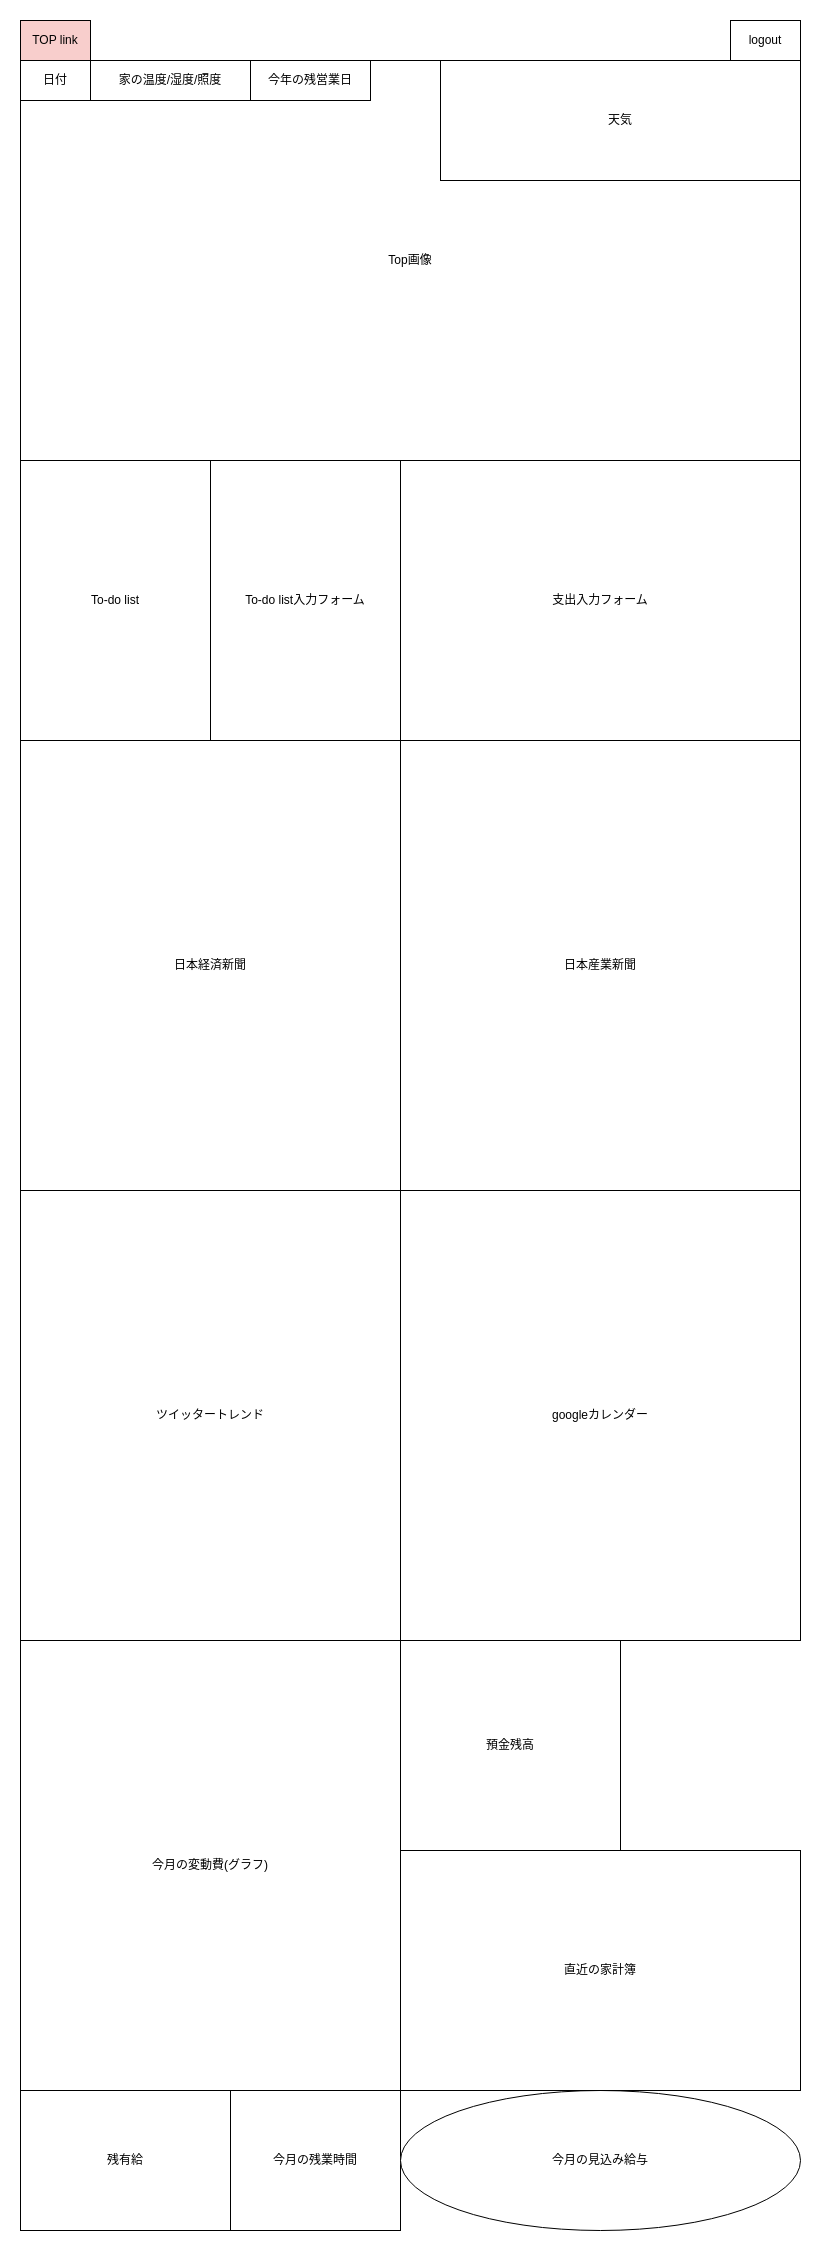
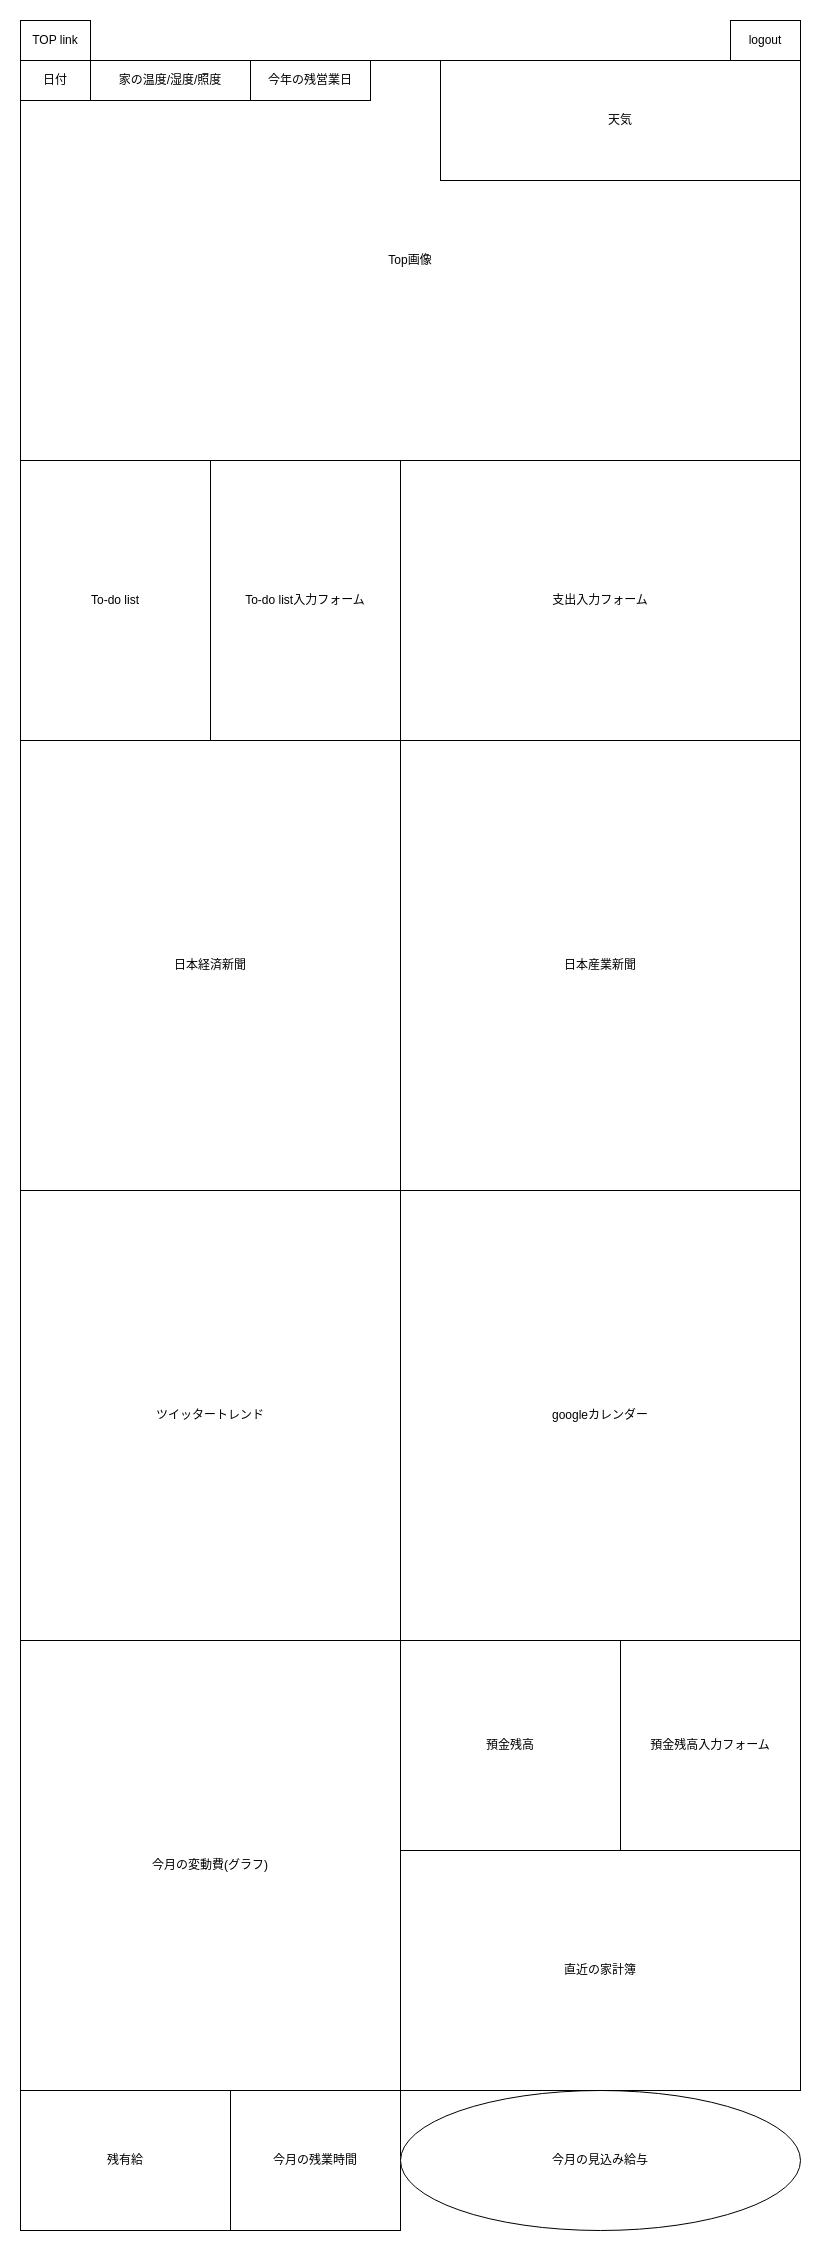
(56, 41) -> (56, 41)
none -> (711, 1746)
